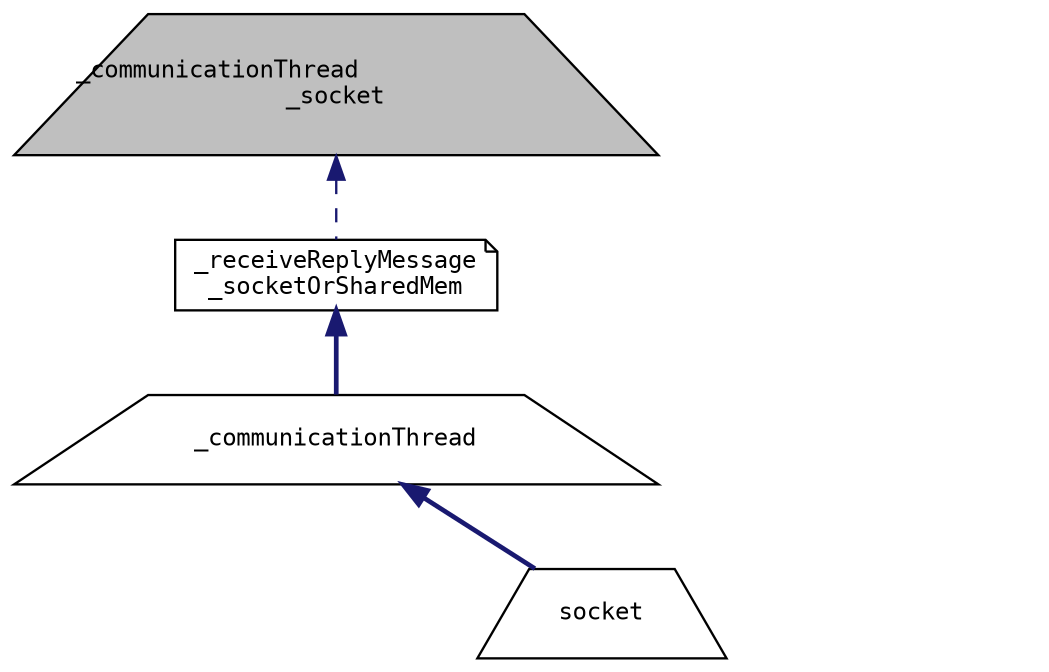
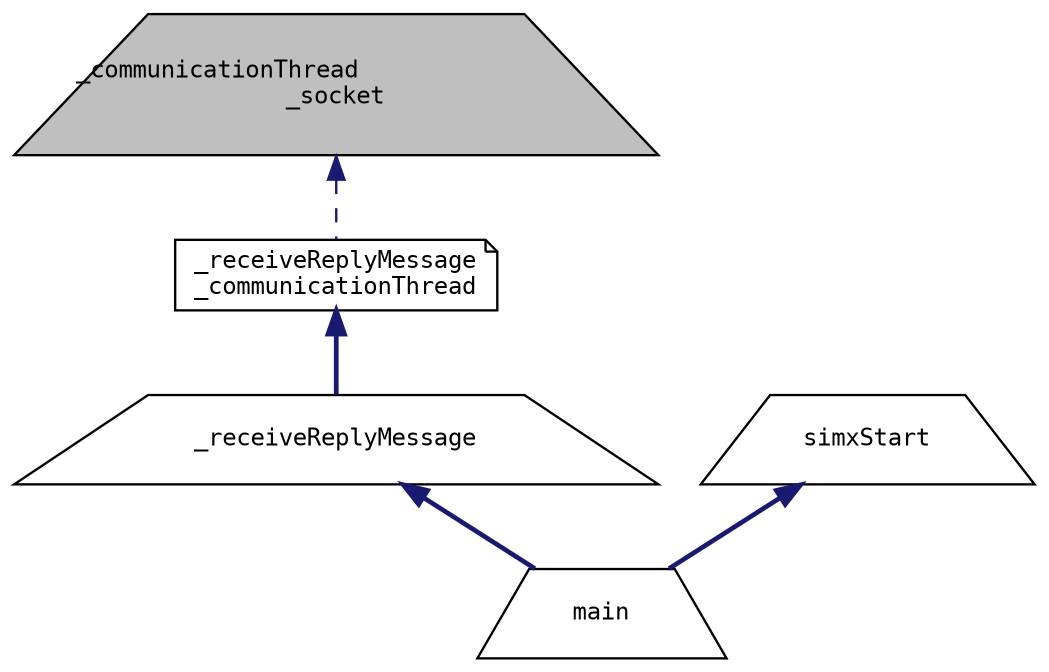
(336, 275) -> (336, 275)
(336, 440) -> (336, 440)
none -> (868, 440)
(602, 614) -> (602, 614)
